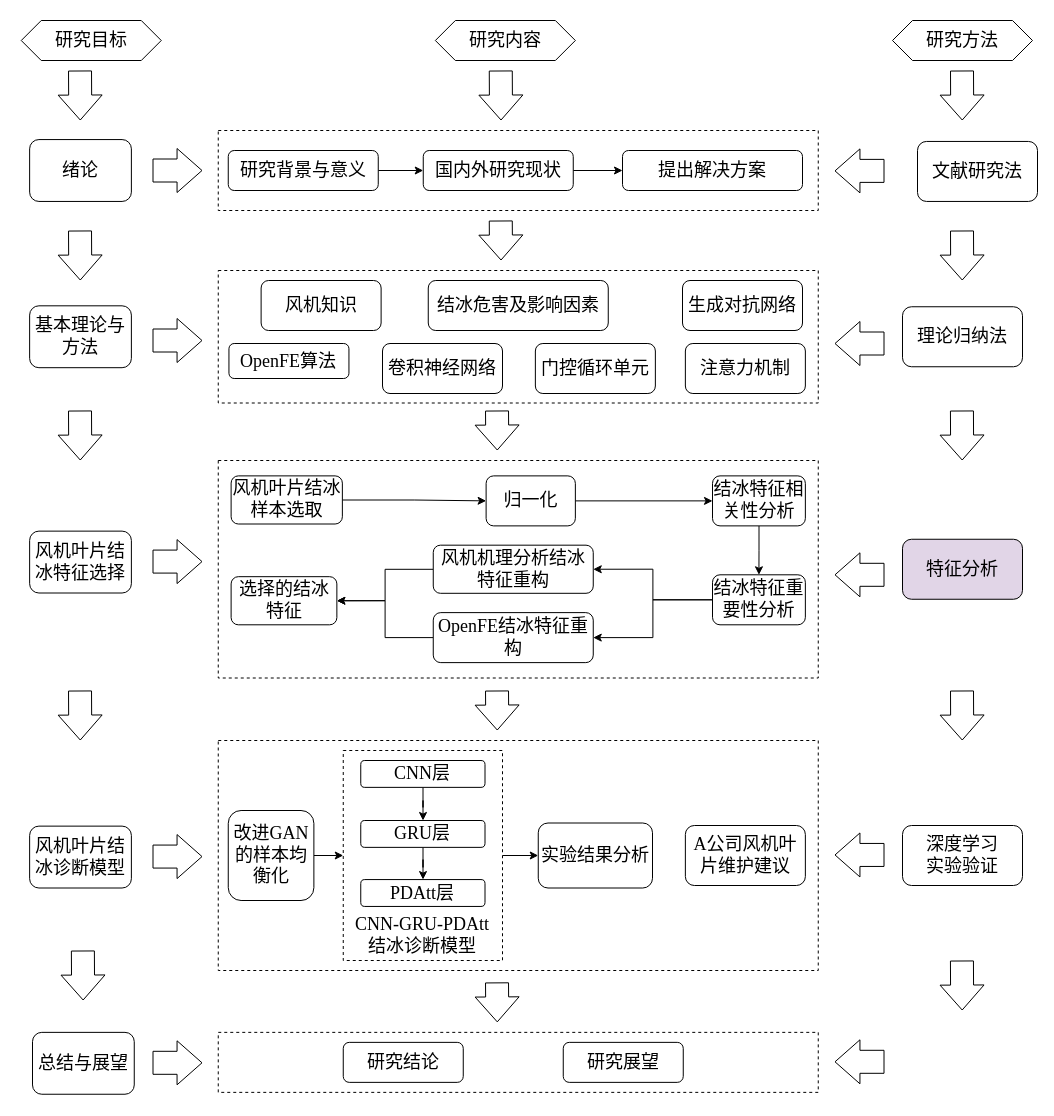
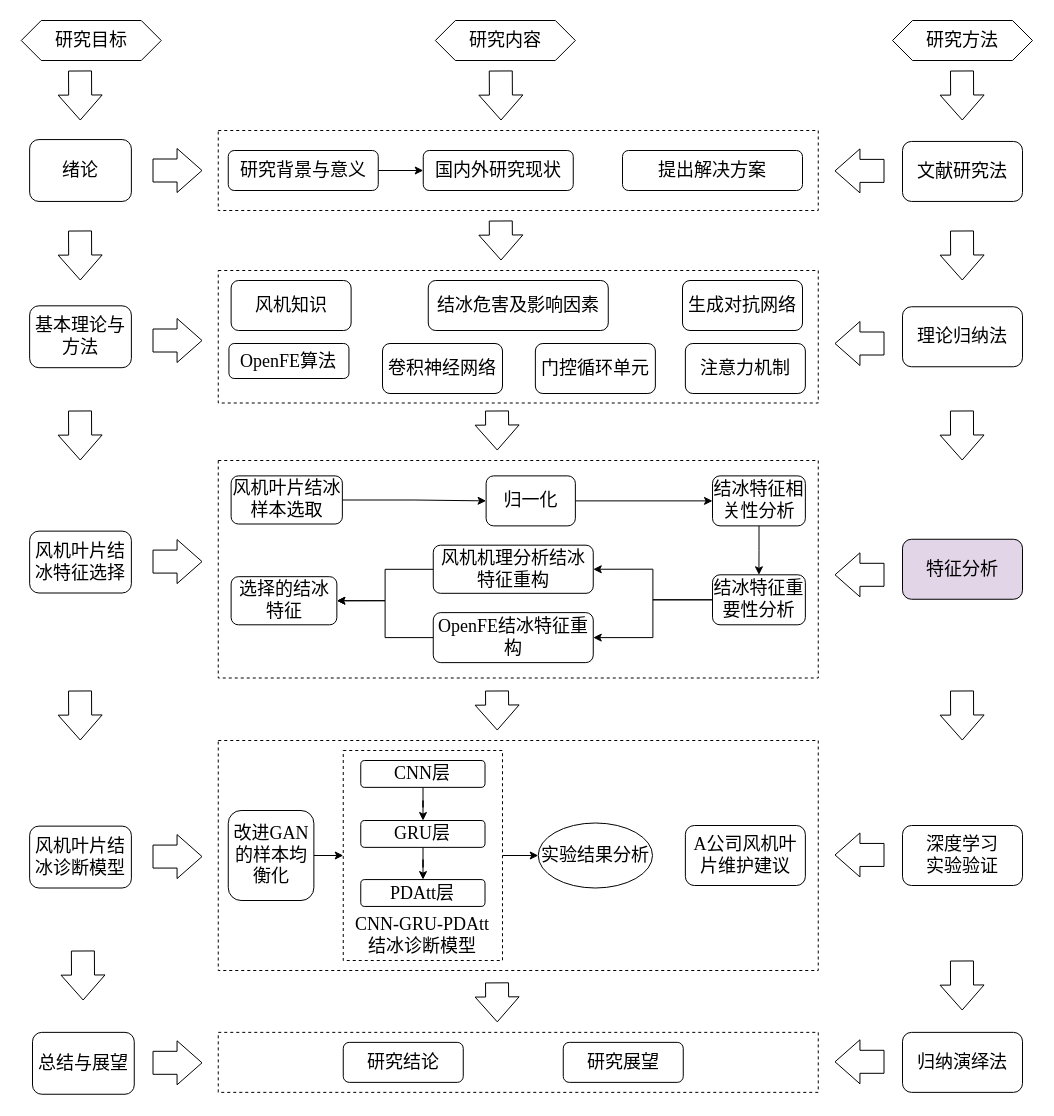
(595, 171) -> none
(978, 171) -> (963, 171)
(321, 306) -> (291, 306)
(595, 856) -> (595, 856)
none -> (963, 1062)
